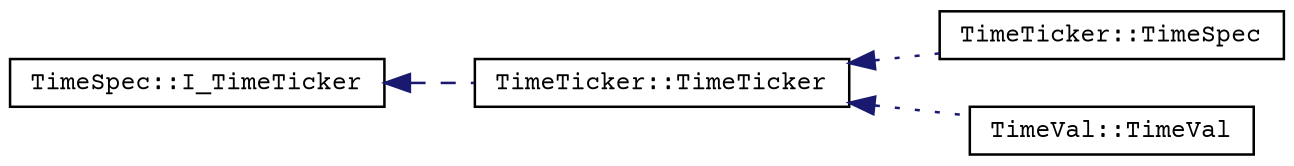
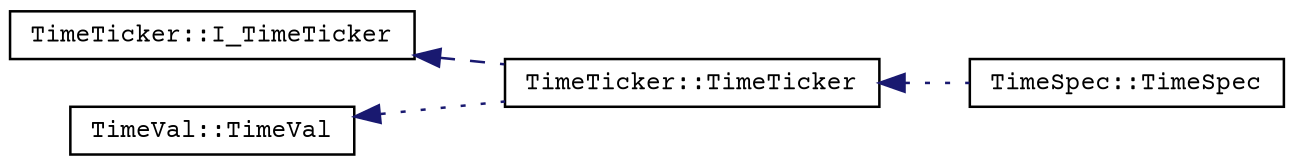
(1112, 35) -> (1127, 83)
(197, 83) -> (212, 35)
(922, 111) -> (443, 108)
